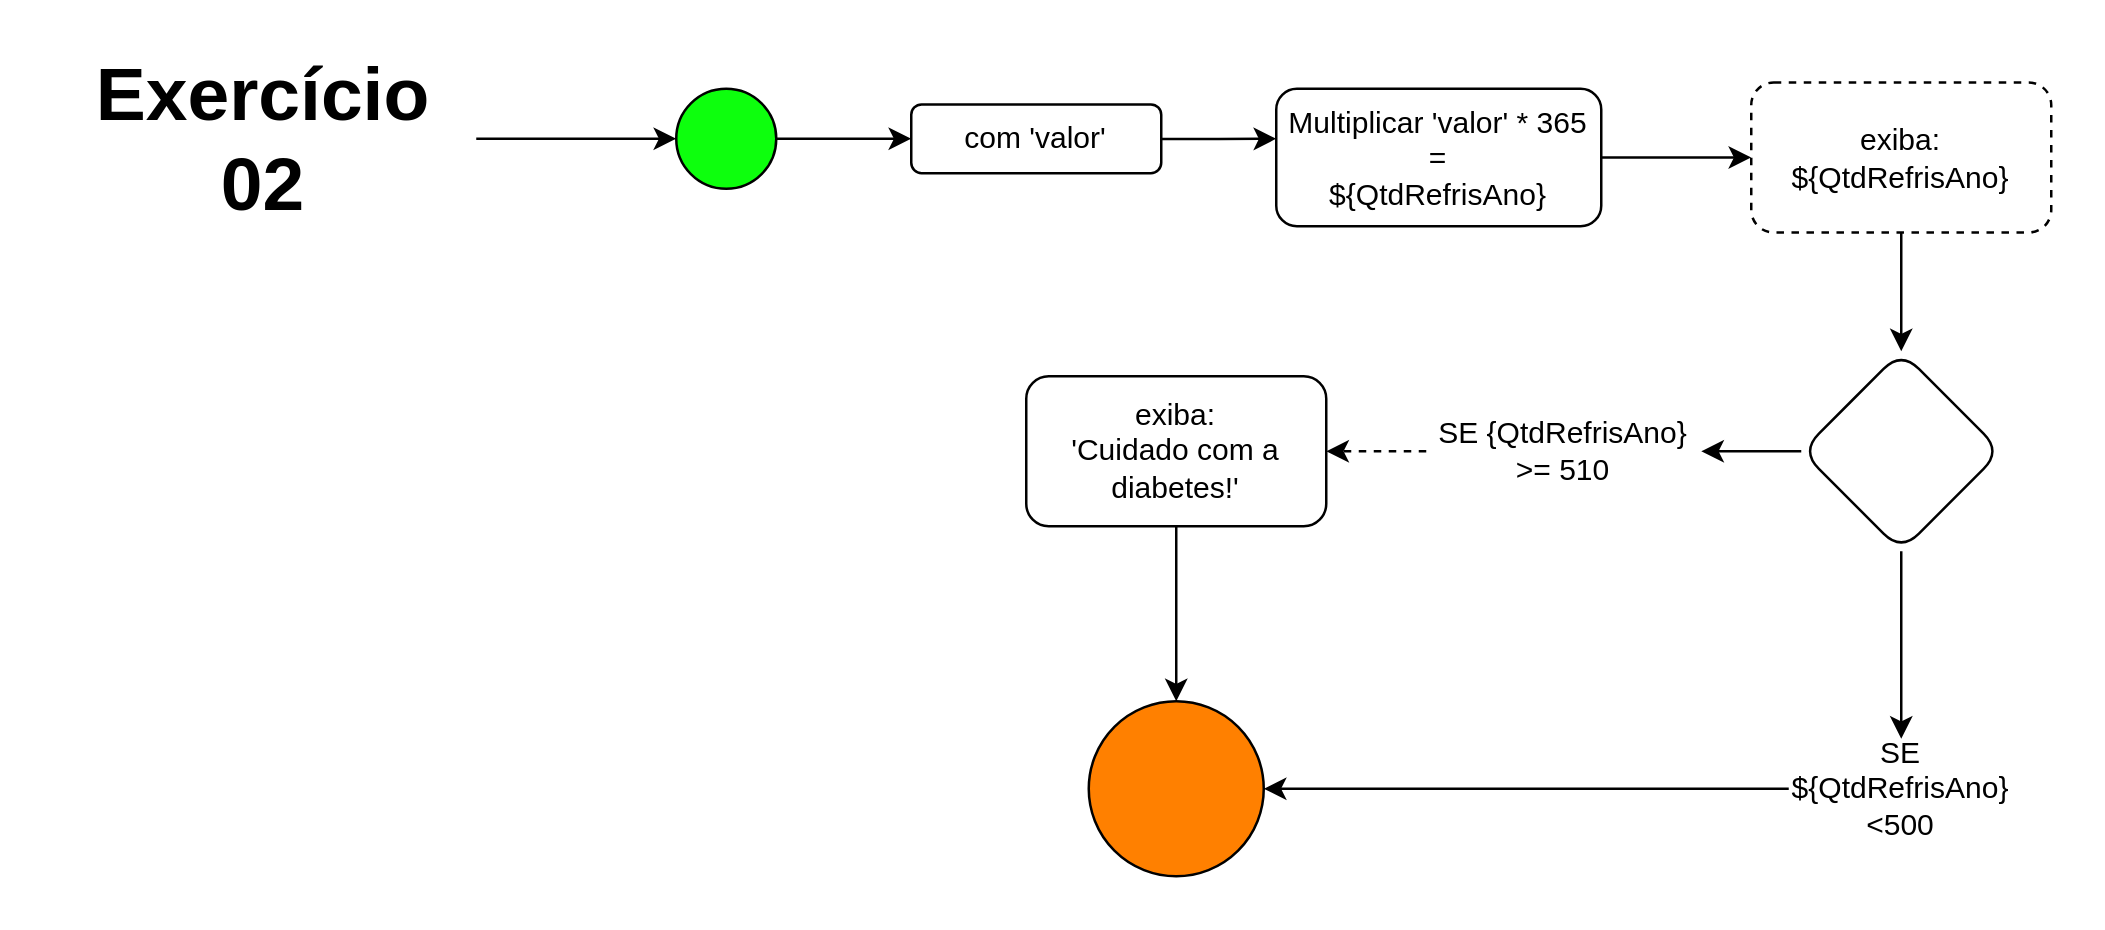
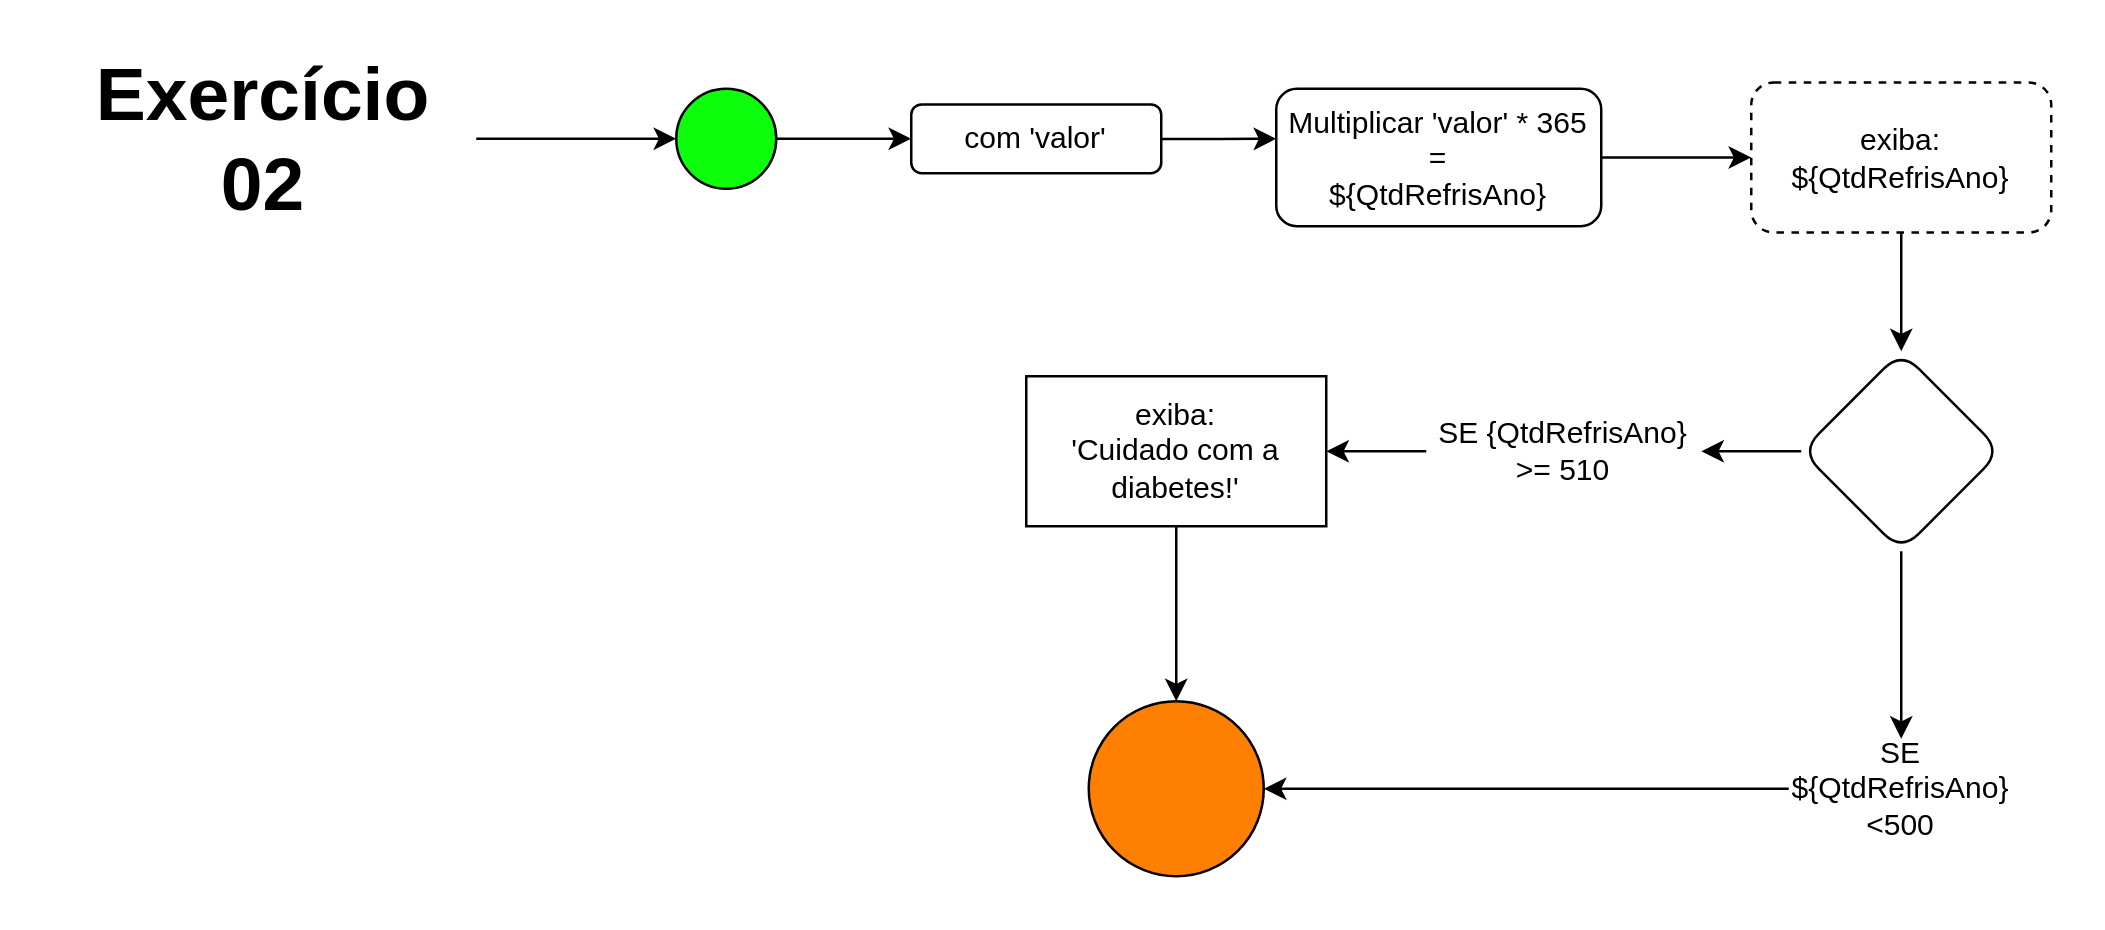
(1176, 451) -> (1176, 451)
(1385, 451) -> (1385, 451)
